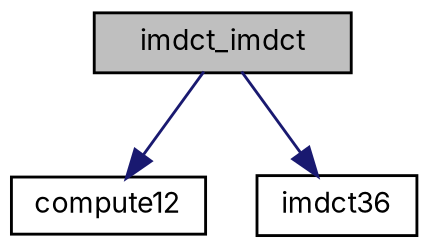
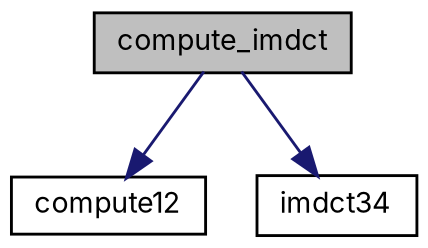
(223, 43) -> (223, 43)
(337, 206) -> (337, 206)
